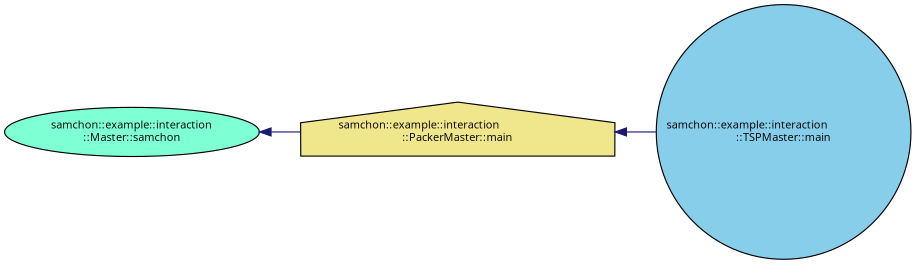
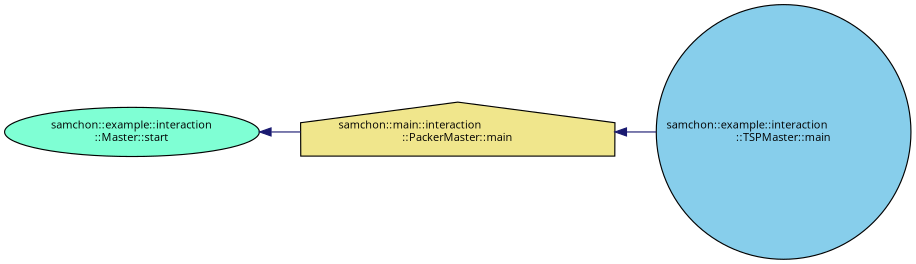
(132, 132) -> (132, 132)
(458, 132) -> (458, 132)
